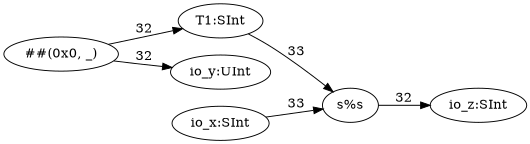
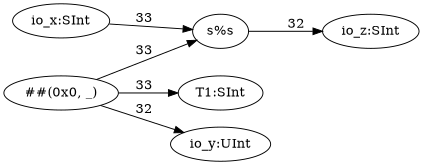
(145, 29) -> (145, 86)
(288, 58) -> (142, 62)
